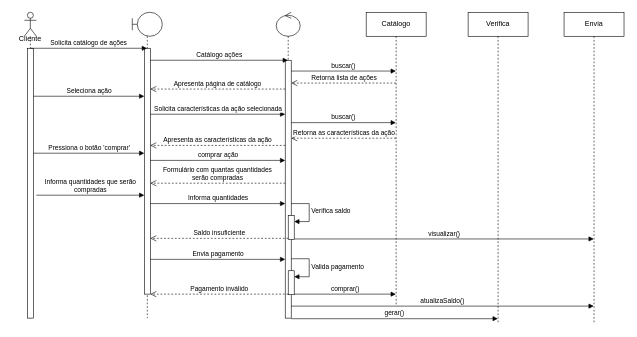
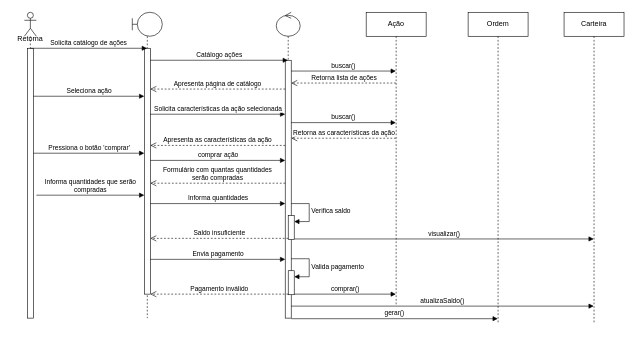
(396, 24) -> (396, 24)
(498, 24) -> (498, 24)
(594, 24) -> (594, 24)
(30, 39) -> (30, 39)
